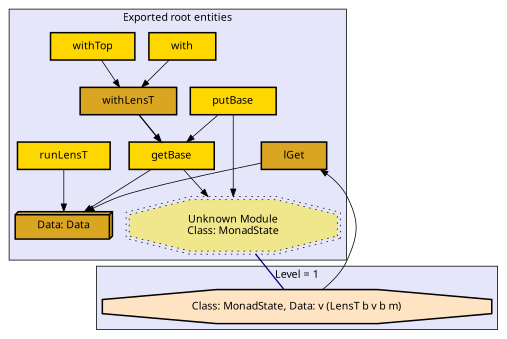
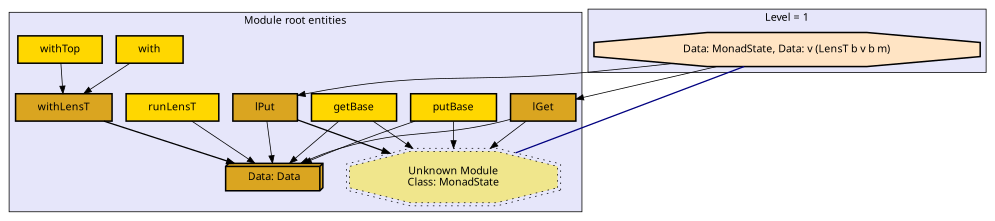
(178, 18) -> (296, 21)
none -> (265, 107)
(148, 126) -> (165, 141)
(205, 126) -> (375, 135)
none -> (511, 132)
(297, 307) -> (787, 50)
